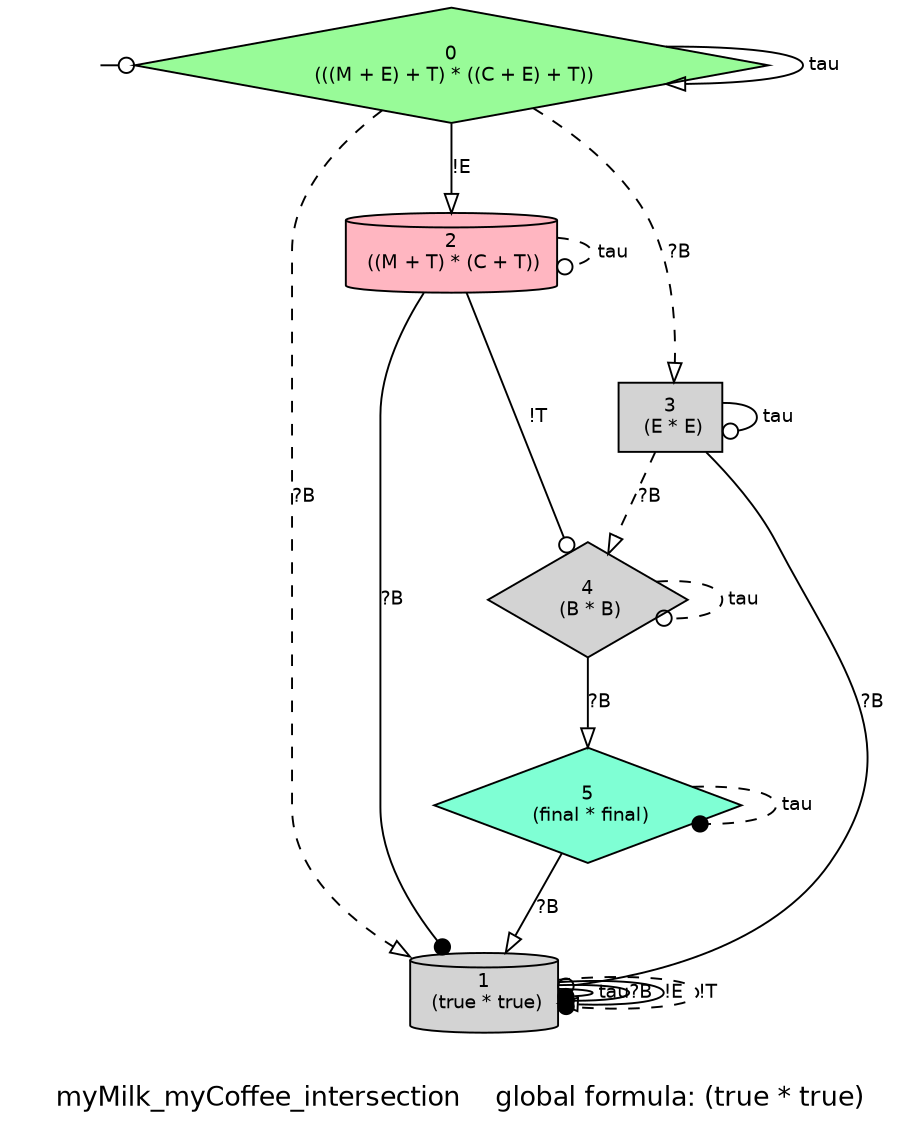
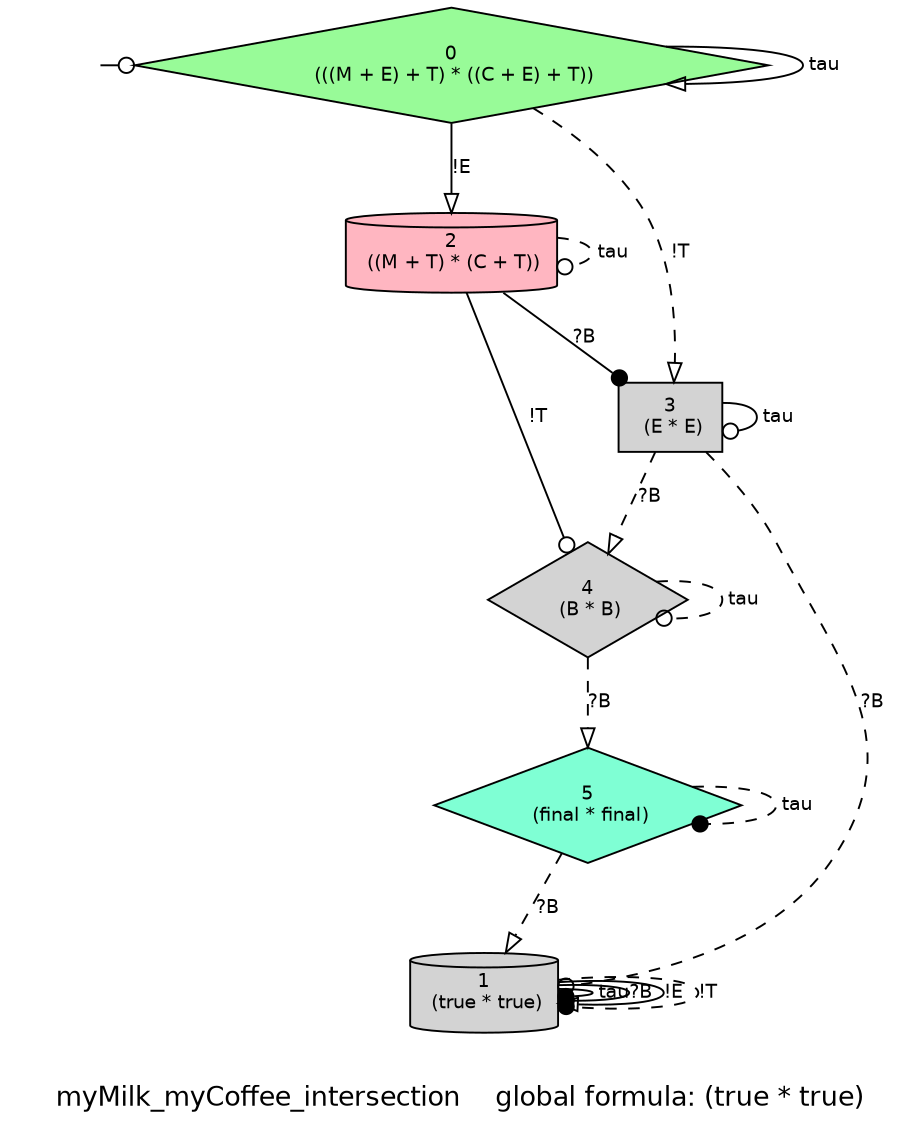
(680, 253) -> (680, 253)
(292, 533) -> none
(380, 619) -> (558, 333)
(588, 693) -> (588, 693)
(865, 785) -> (865, 785)
(539, 894) -> (539, 894)
